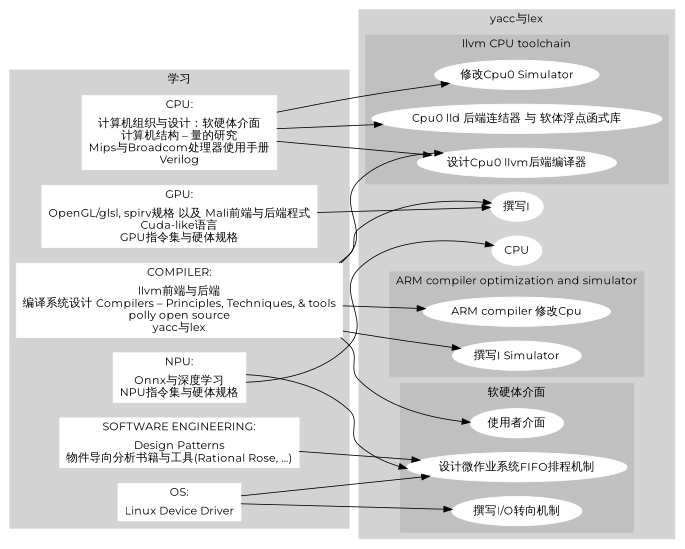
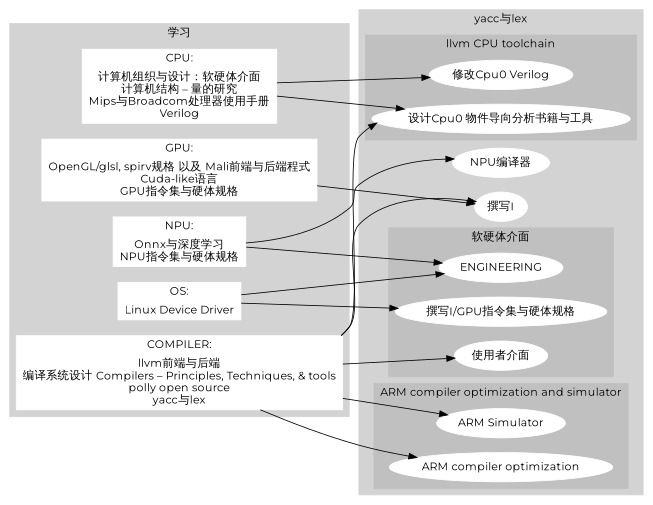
(517, 75) -> (501, 75)
(517, 119) -> none
(517, 163) -> (501, 119)
(517, 251) -> (501, 163)
(517, 312) -> (501, 467)
(517, 356) -> (501, 423)
(179, 443) -> none
(517, 467) -> (501, 268)
(517, 511) -> (501, 312)
